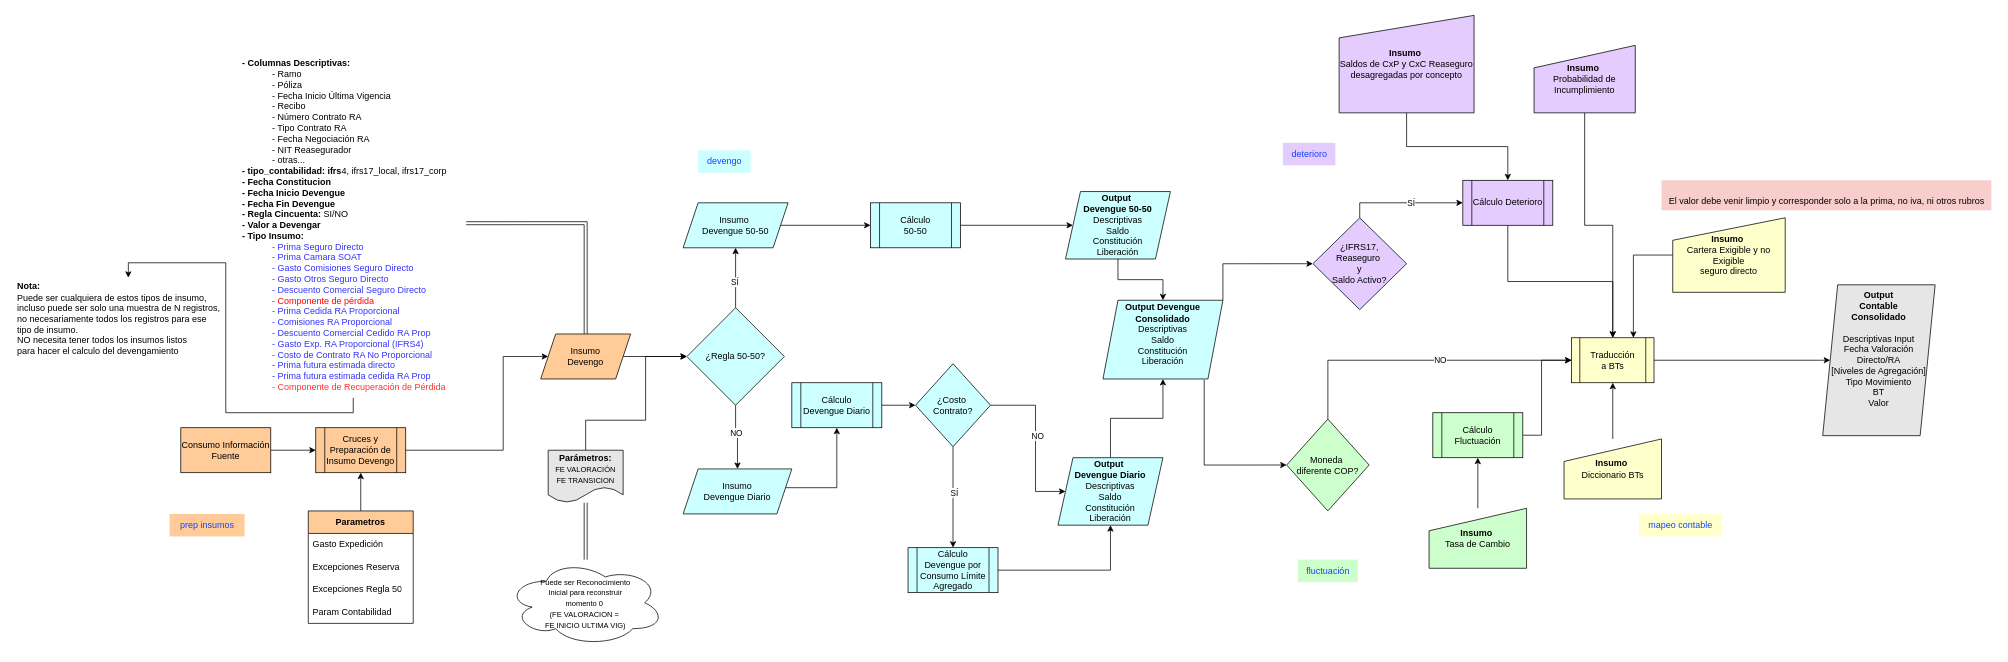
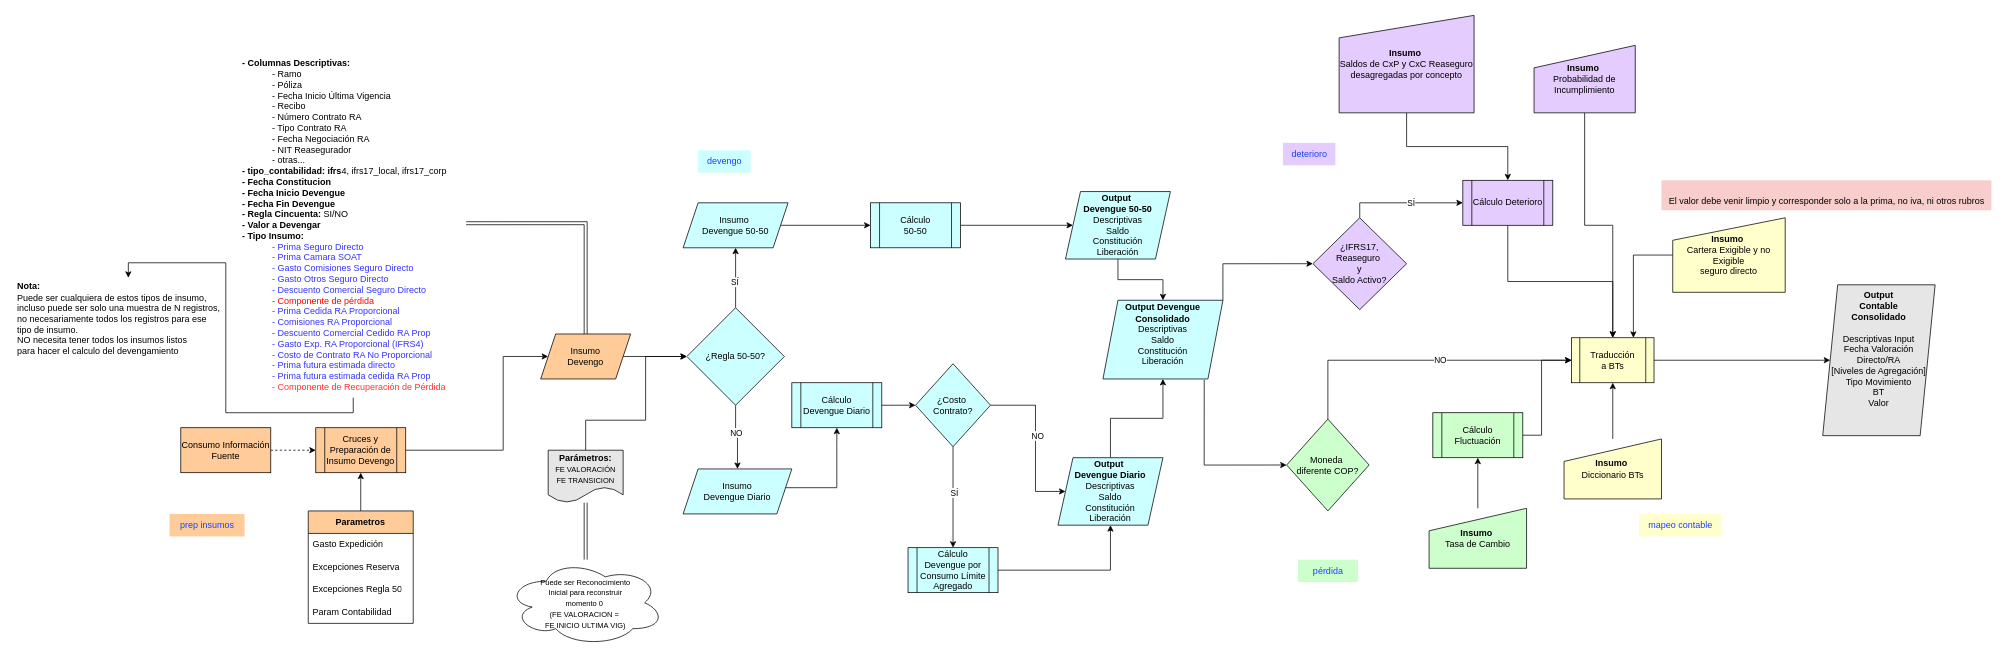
(290, 450) -> (290, 450)
(1328, 571) -> (1328, 571)
